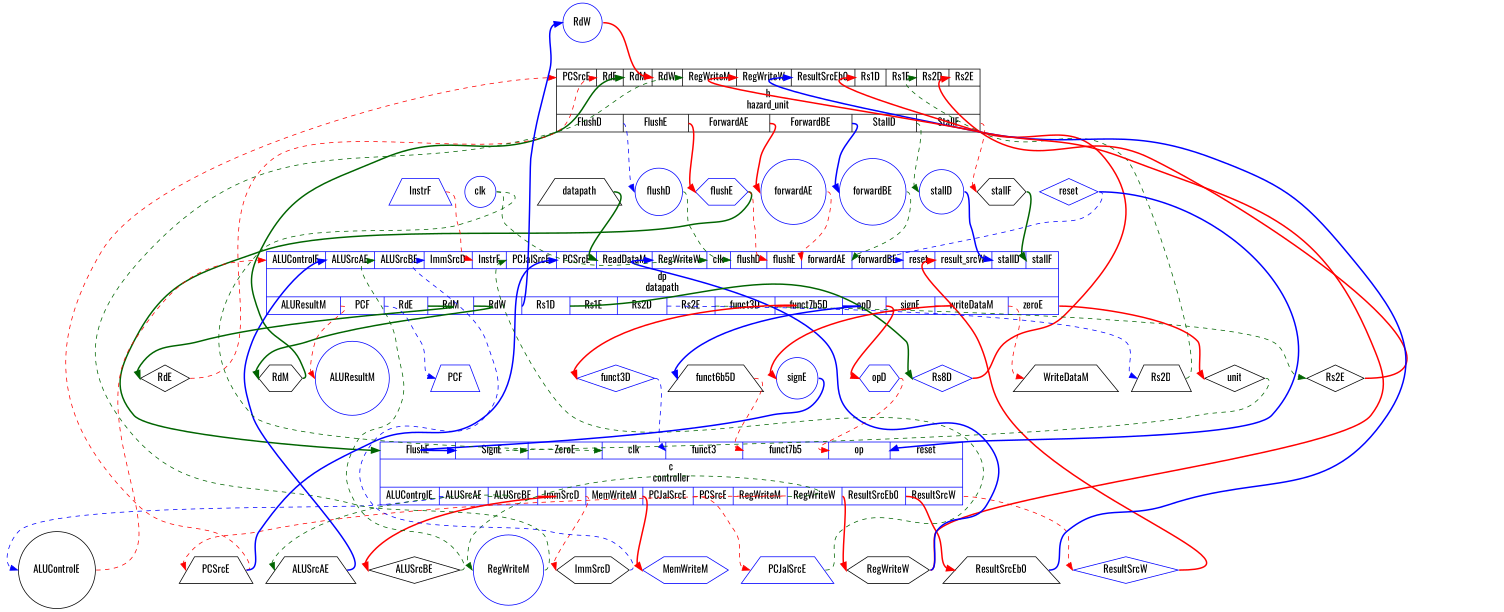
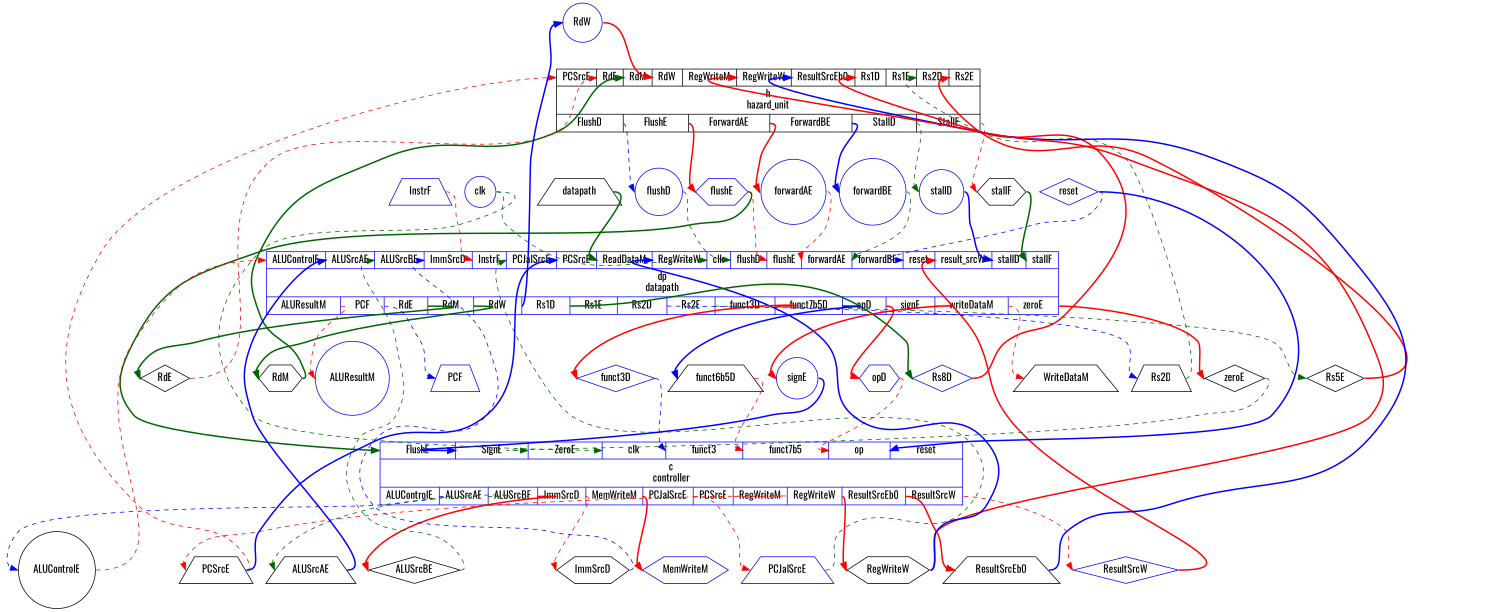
(1235, 378) -> (1235, 378)
(1335, 378) -> (1335, 378)
(509, 570) -> none
